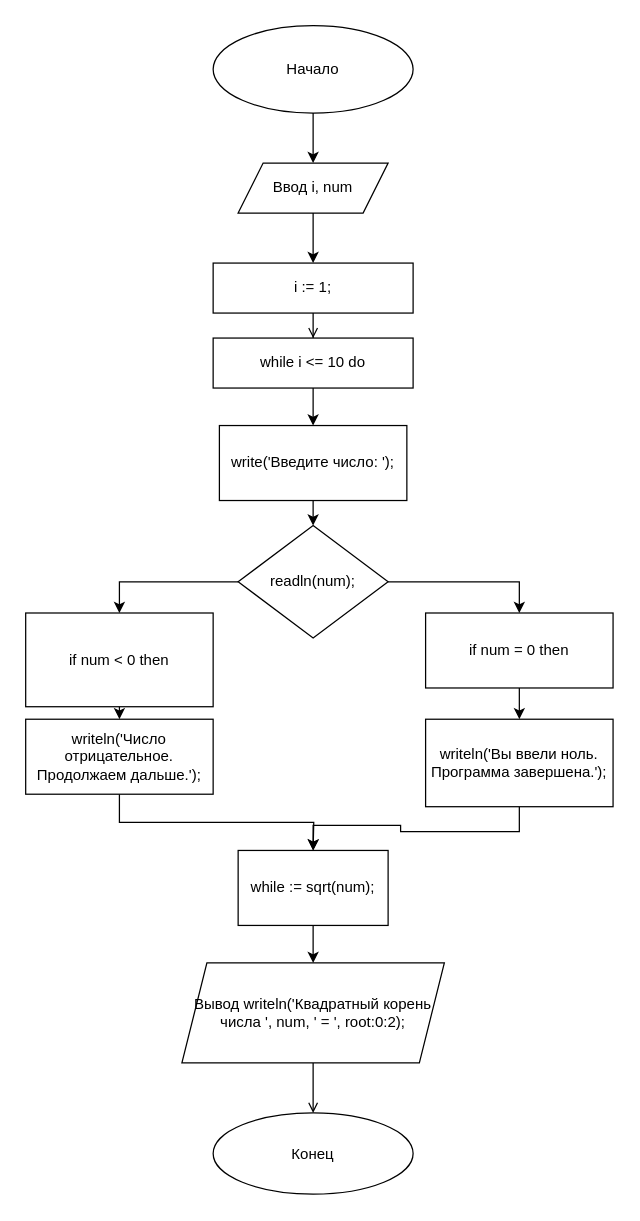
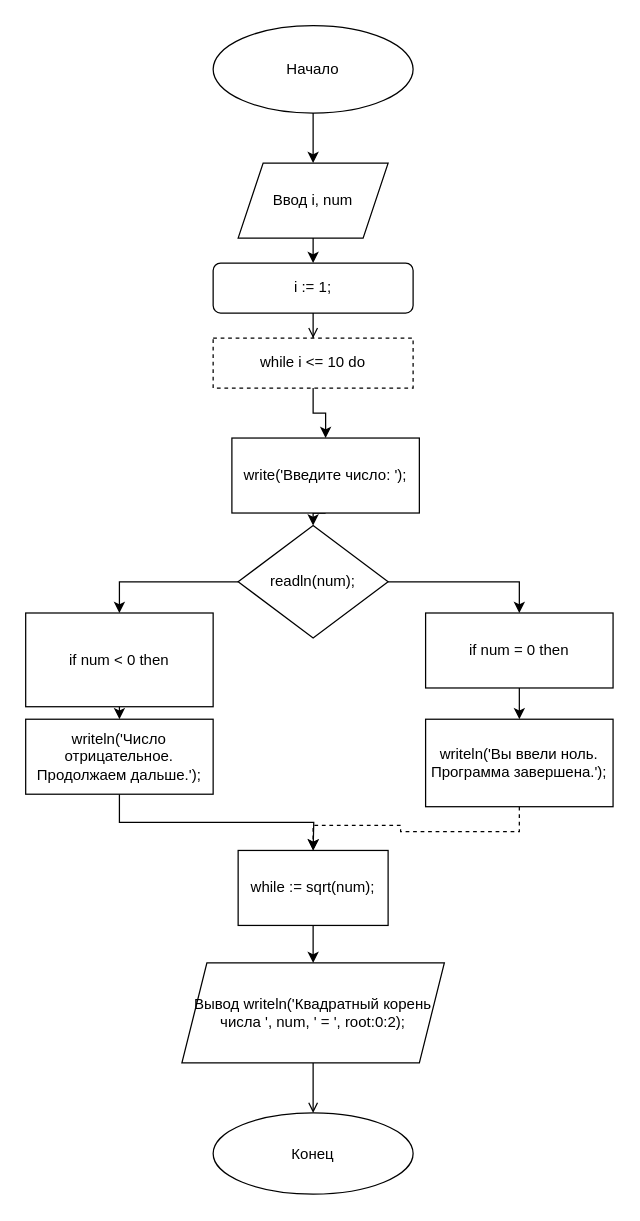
(313, 188) -> (313, 201)
(313, 288) -> (313, 288)
(313, 363) -> (313, 363)
(313, 463) -> (326, 476)
(427, 832) -> (427, 832)
